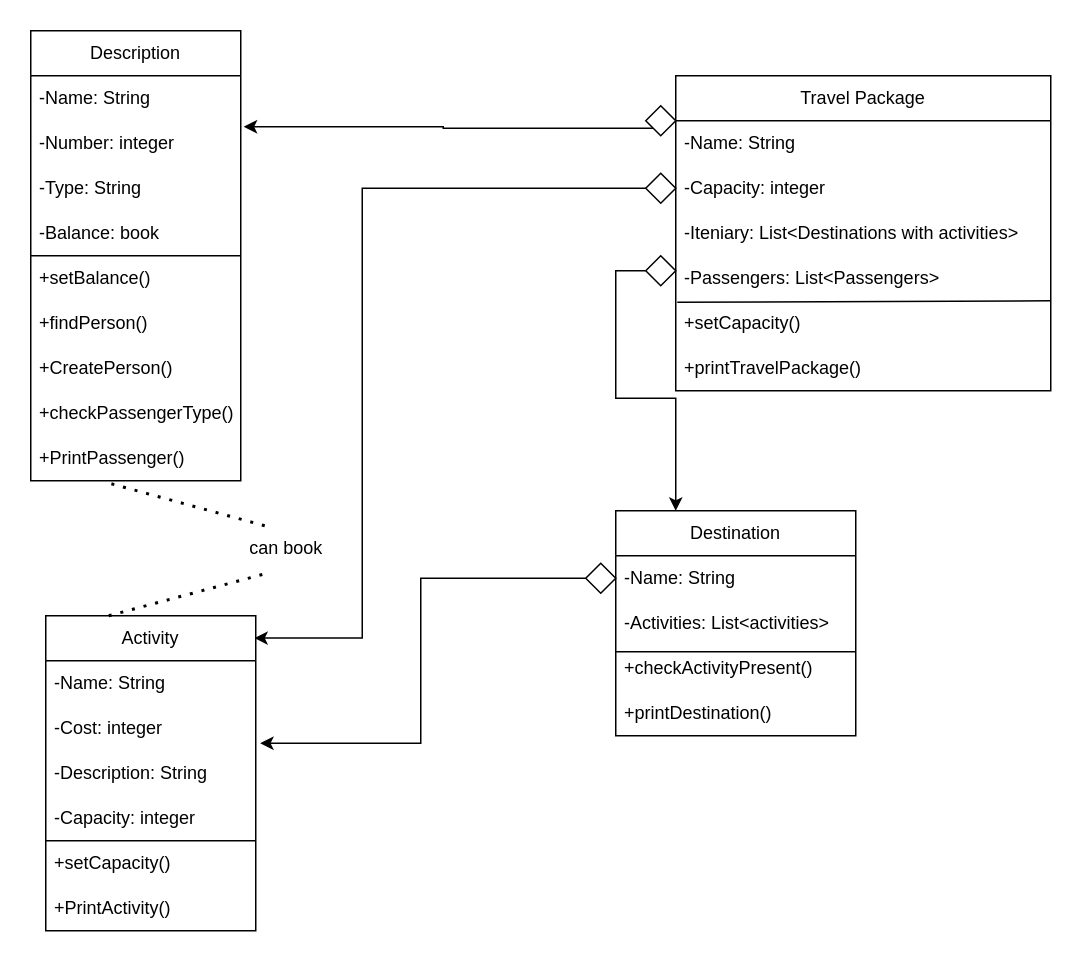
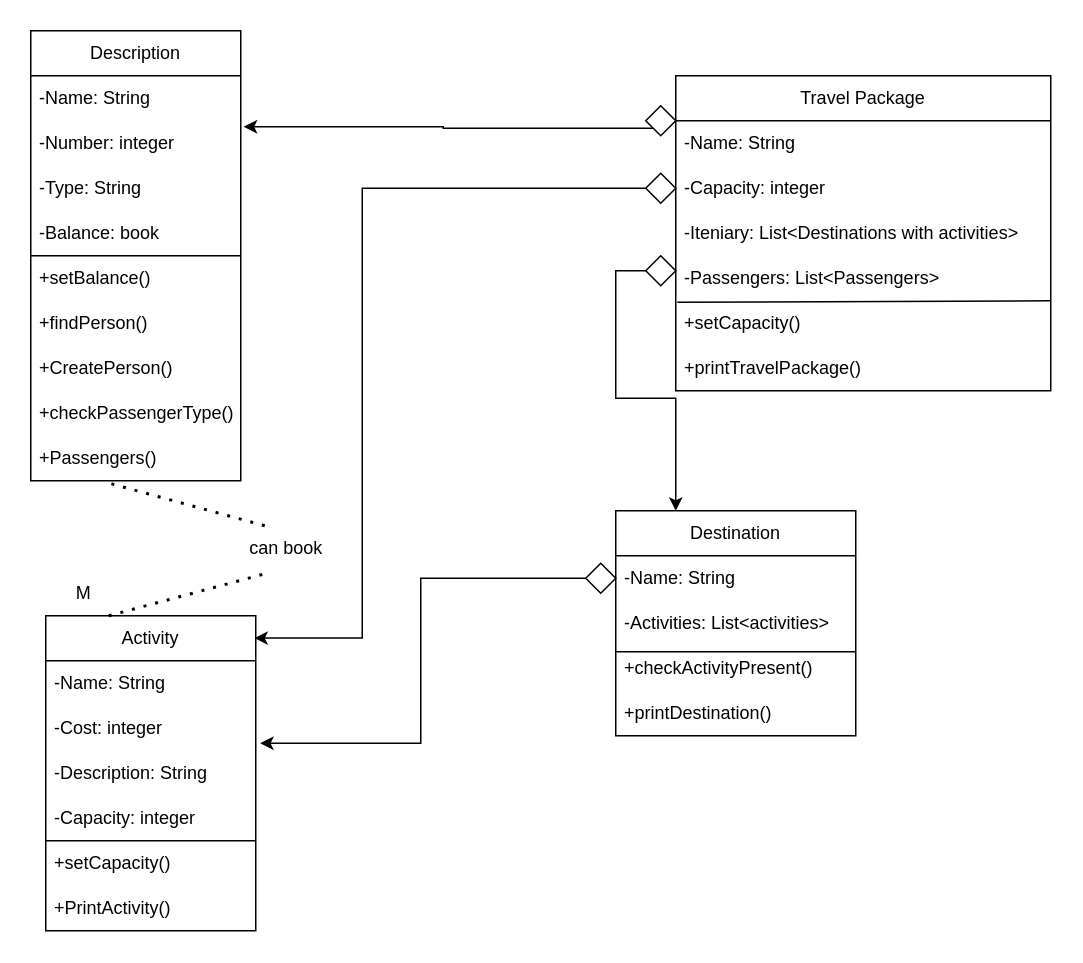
(123, 458) -> (105, 458)
none -> (83, 593)
